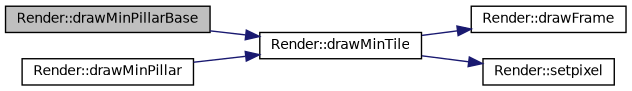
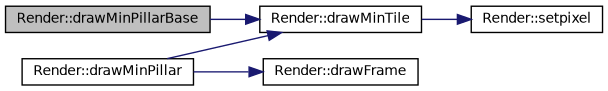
(440, 33) -> (221, 72)
